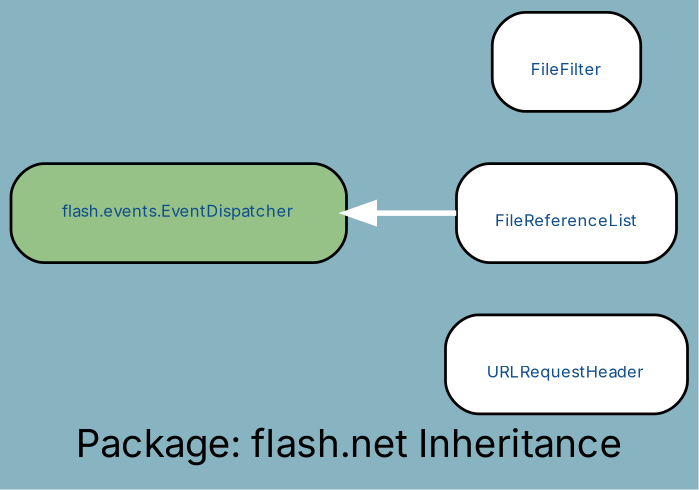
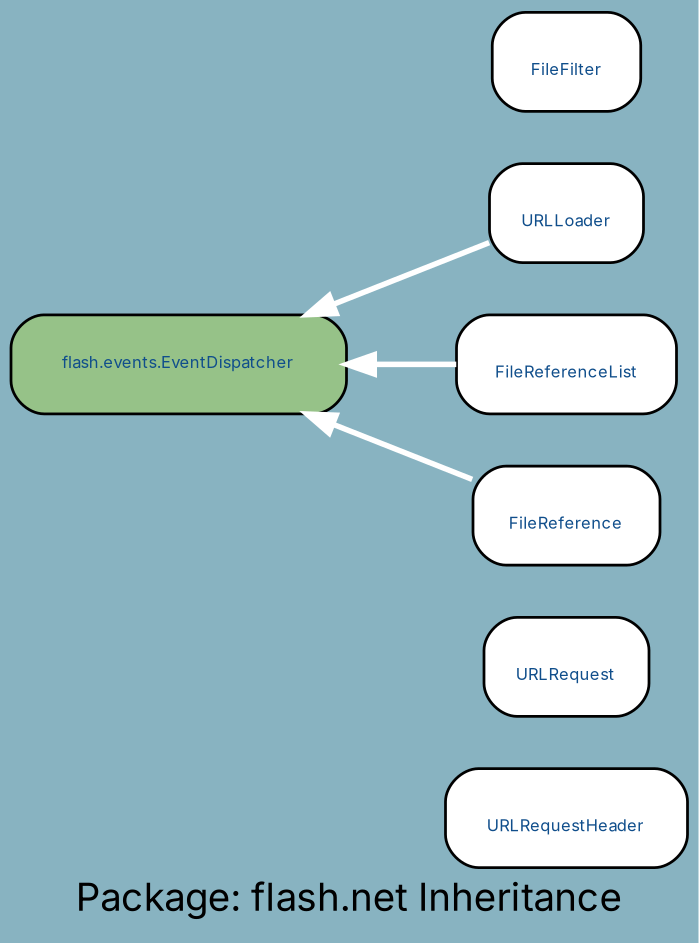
none -> (566, 213)
none -> (566, 516)
none -> (566, 667)
